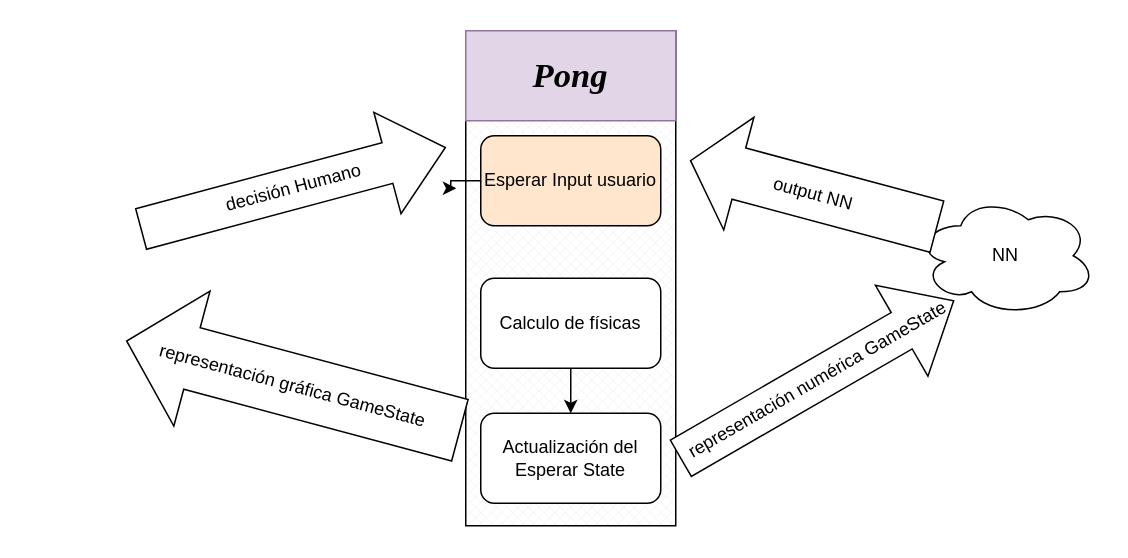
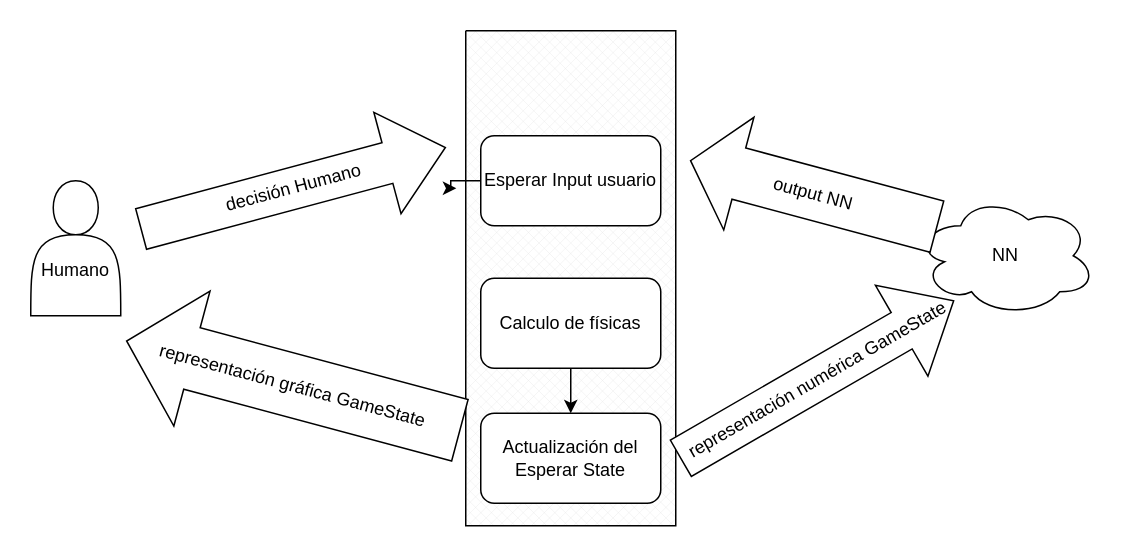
(571, 76) -> none
(571, 181) -> (571, 181)
none -> (76, 248)
